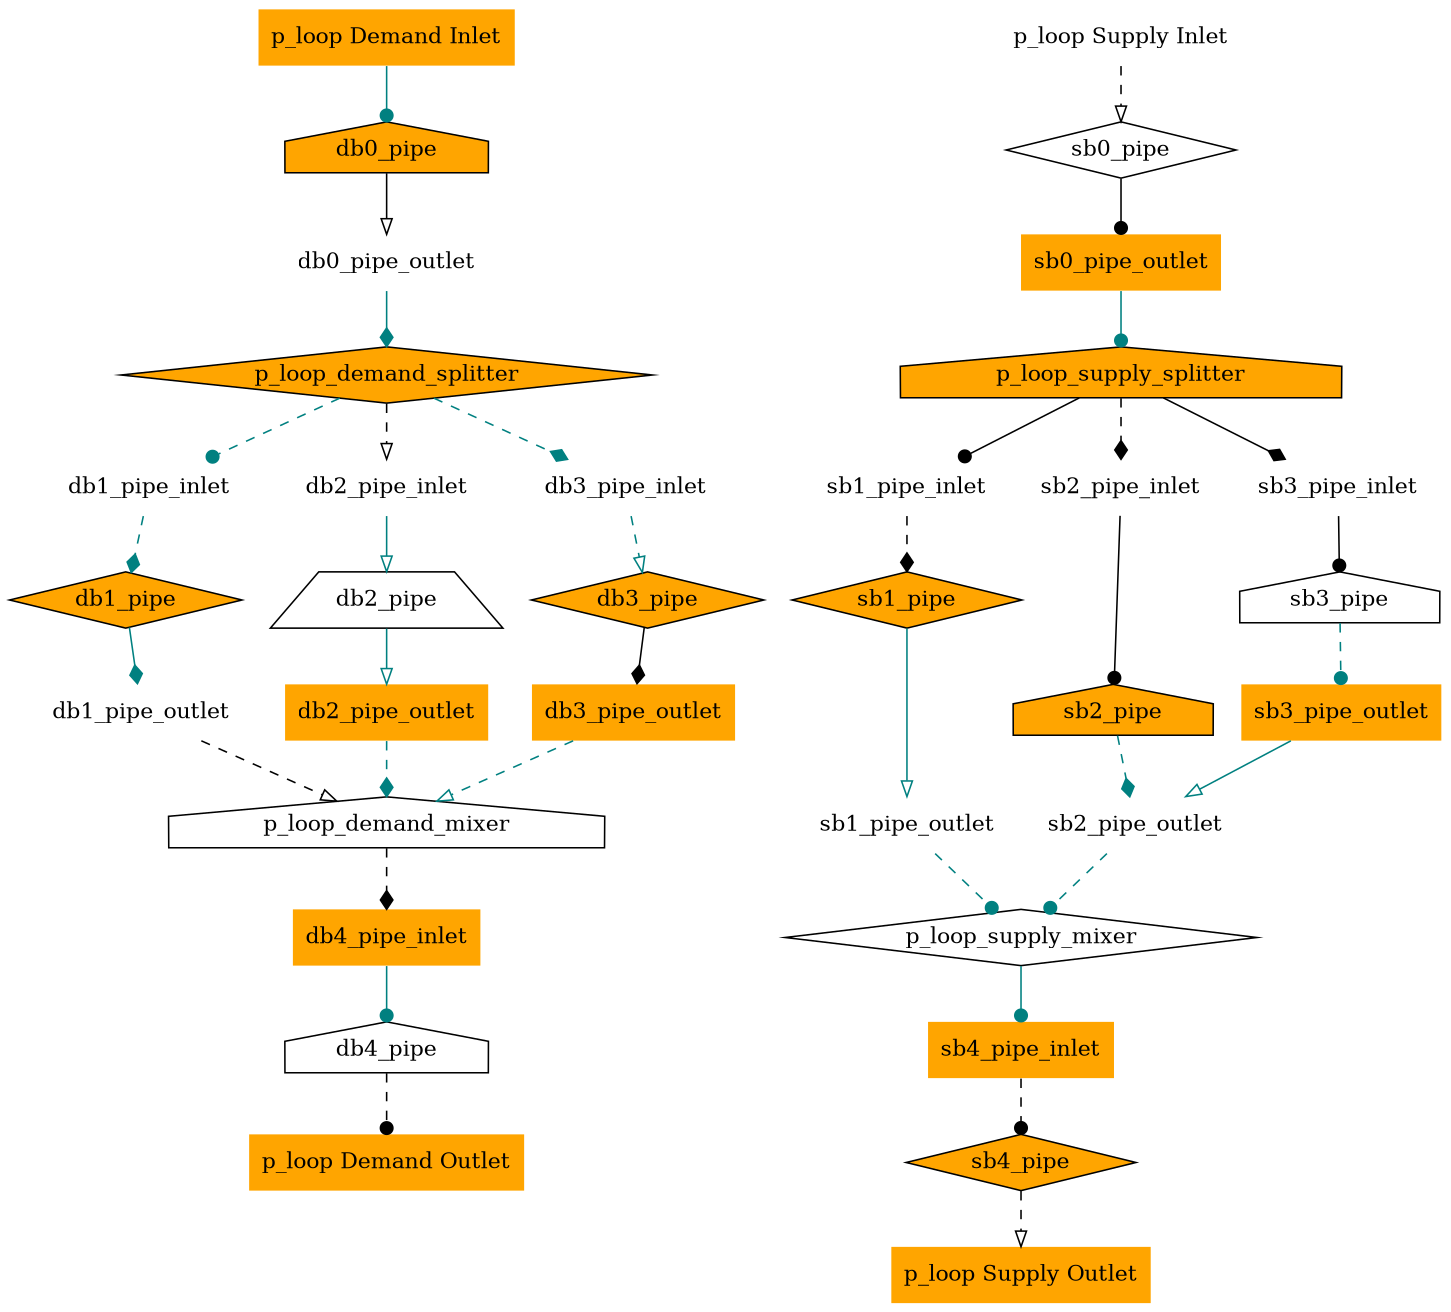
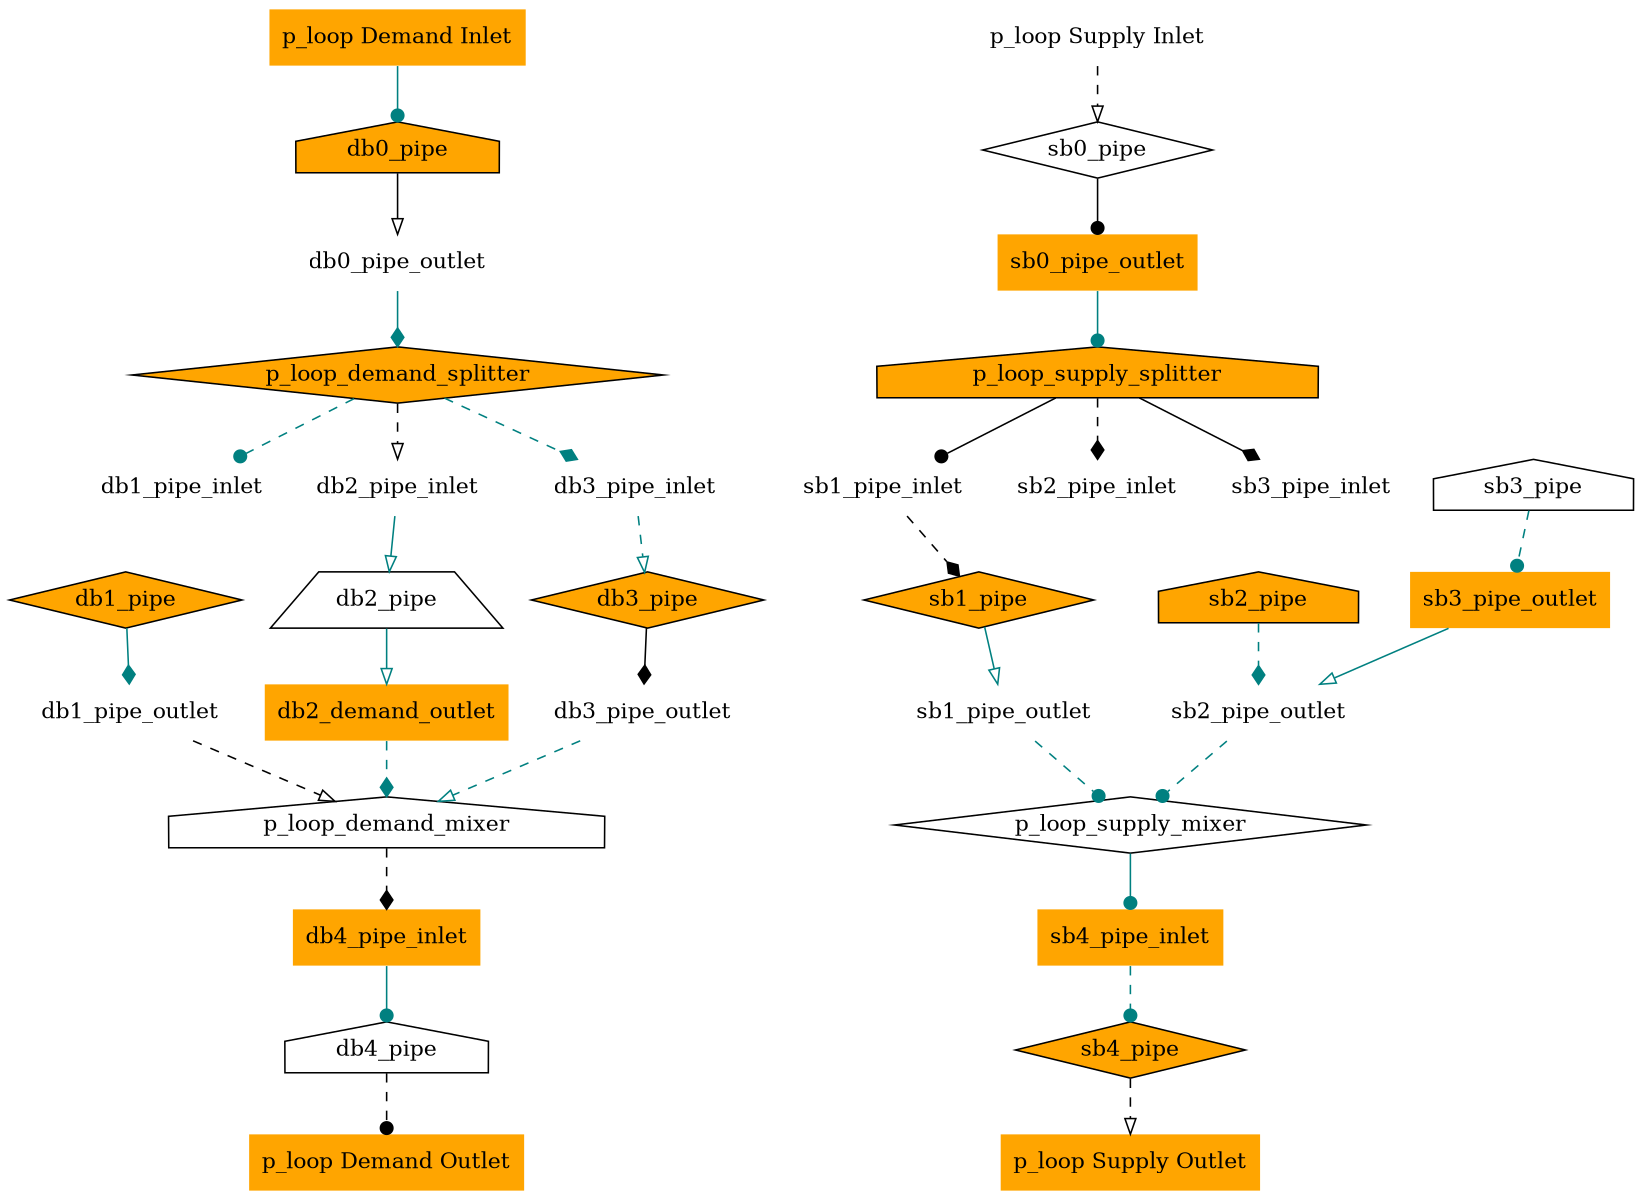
(139, 535) -> none
(1339, 538) -> none
(1117, 593) -> none
(387, 712) -> (387, 712)
(634, 712) -> (643, 712)
(1021, 1100) -> (1130, 988)
